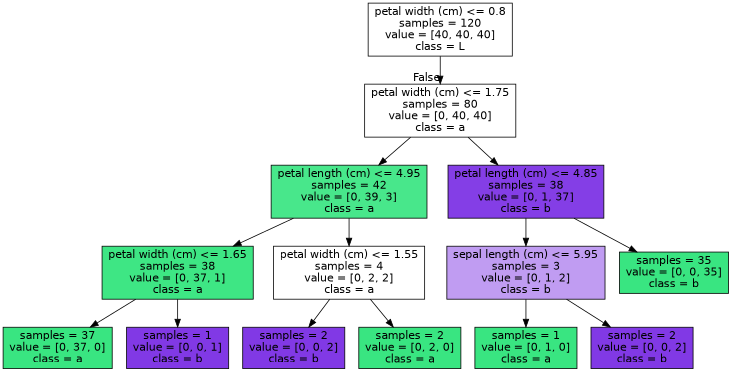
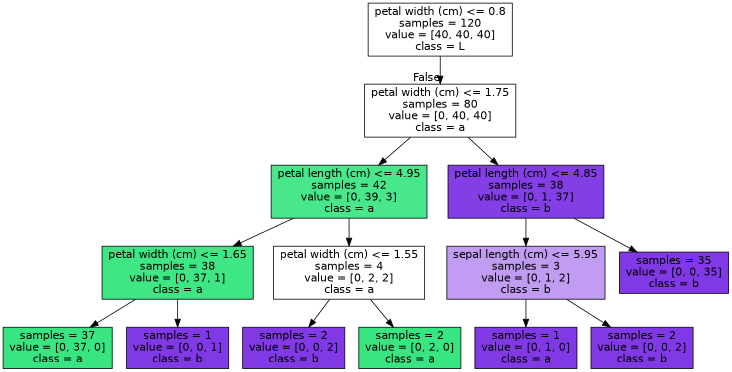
(674, 273) -> (674, 273)
(526, 348) -> (526, 348)
